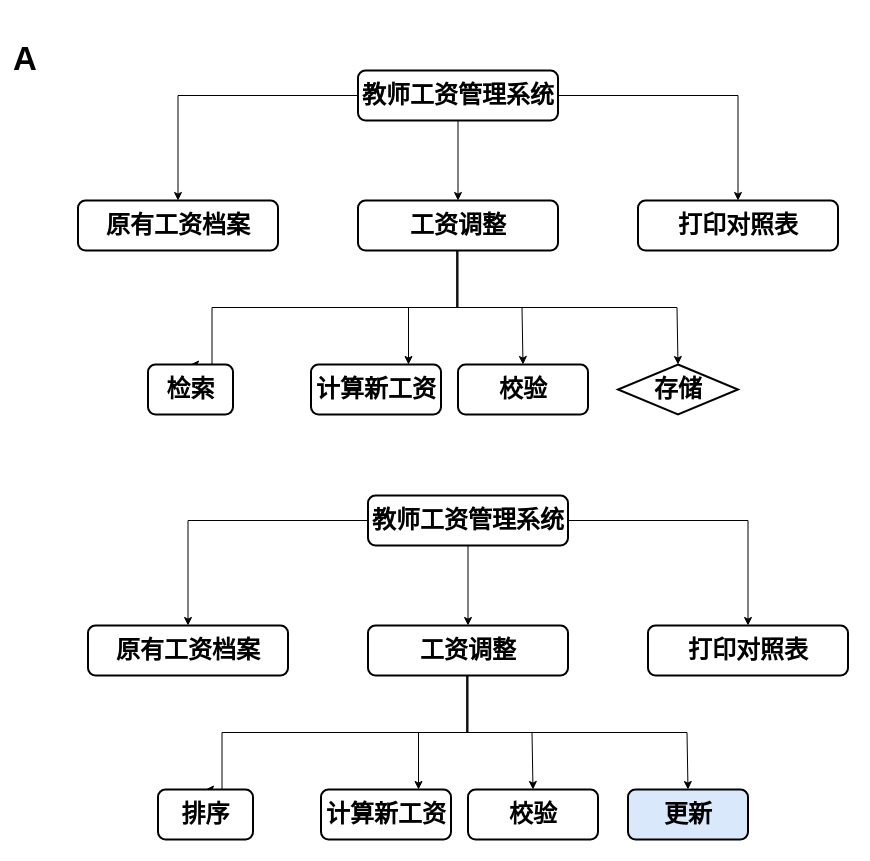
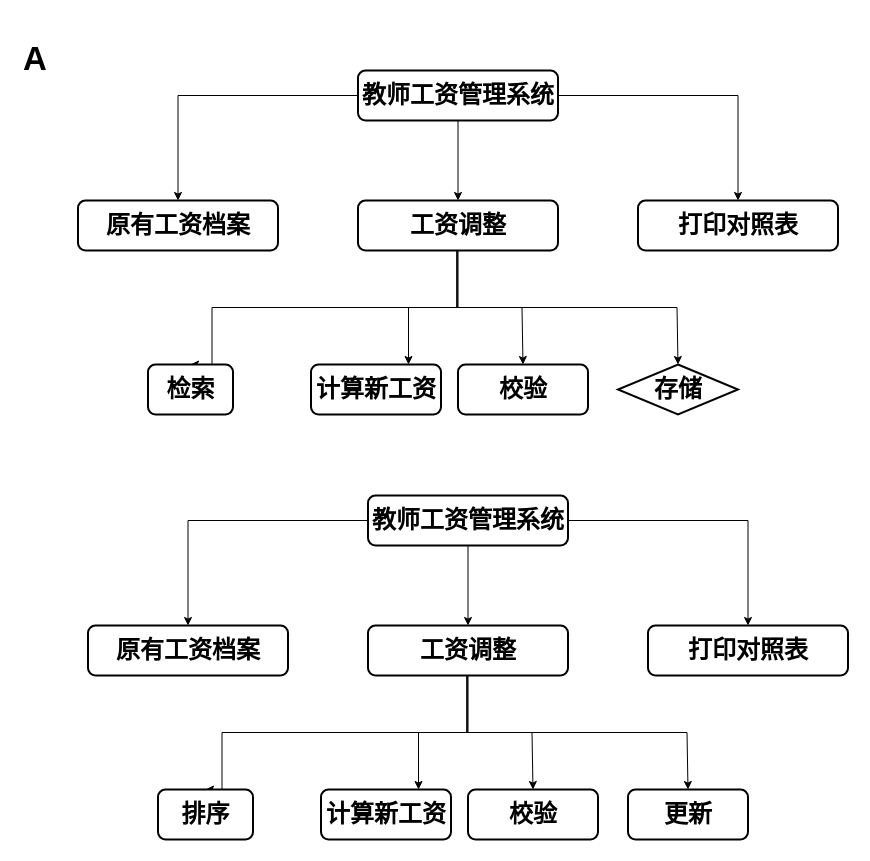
(31, 46) -> (41, 46)
(688, 815) -> (688, 815)
